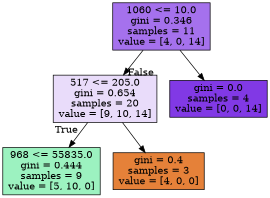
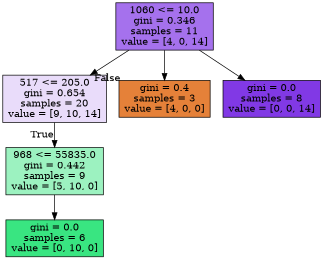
(218, 99) -> (272, 99)
(132, 135) -> (165, 62)
(51, 171) -> (55, 171)
none -> (55, 238)
